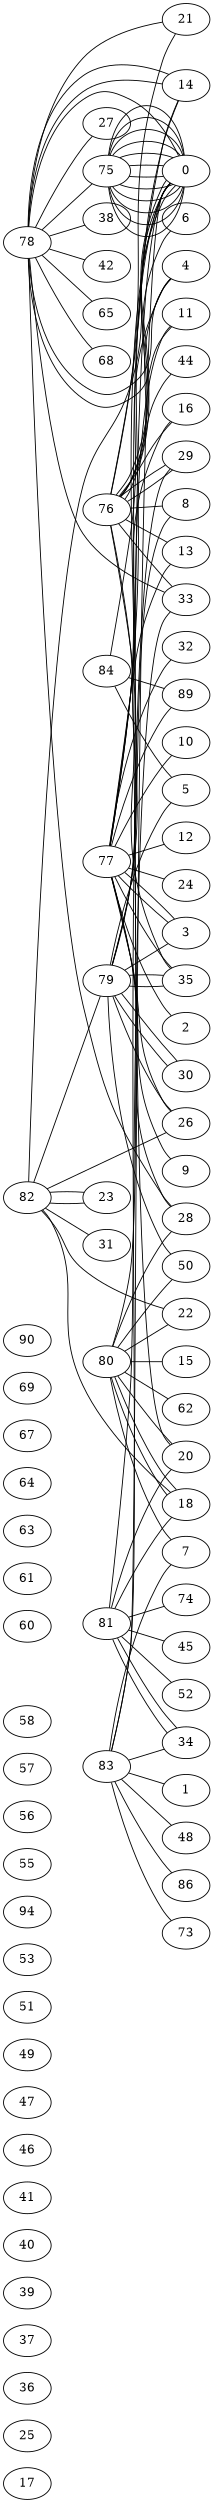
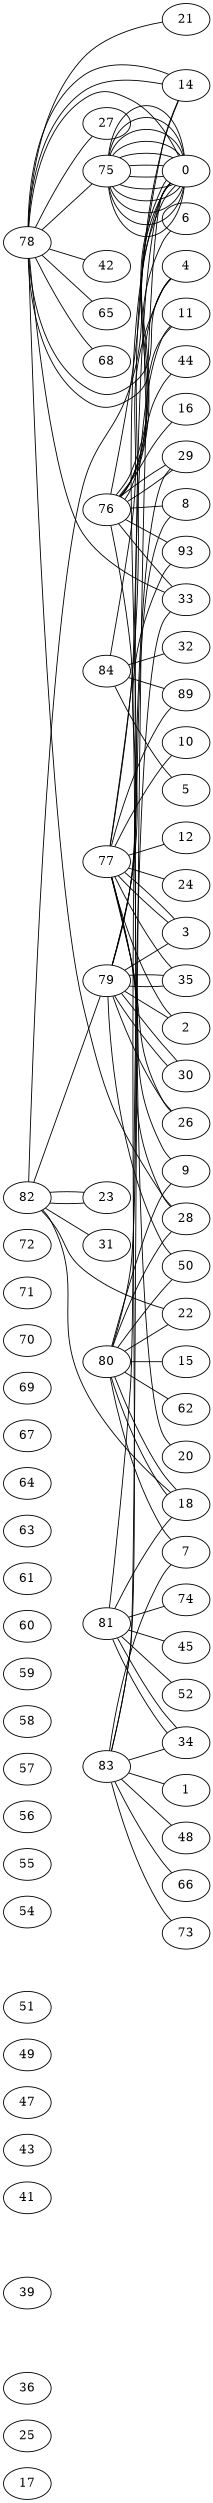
(107, 219) -> none
(138, 262) -> none
(134, 513) -> none
(186, 552) -> (186, 552)
(135, 631) -> none
(130, 749) -> (147, 659)
(134, 750) -> none
(147, 844) -> (146, 1005)
(107, 1161) -> none
none -> (27, 1245)
none -> (27, 1293)
(27, 1341) -> (27, 1341)
(144, 1411) -> (147, 1230)
(139, 1525) -> none
none -> (27, 1674)
(186, 1886) -> (186, 1886)
(27, 1912) -> (27, 1912)
(27, 1960) -> none
(27, 2150) -> (27, 2150)
(27, 2245) -> none
(27, 2341) -> none
